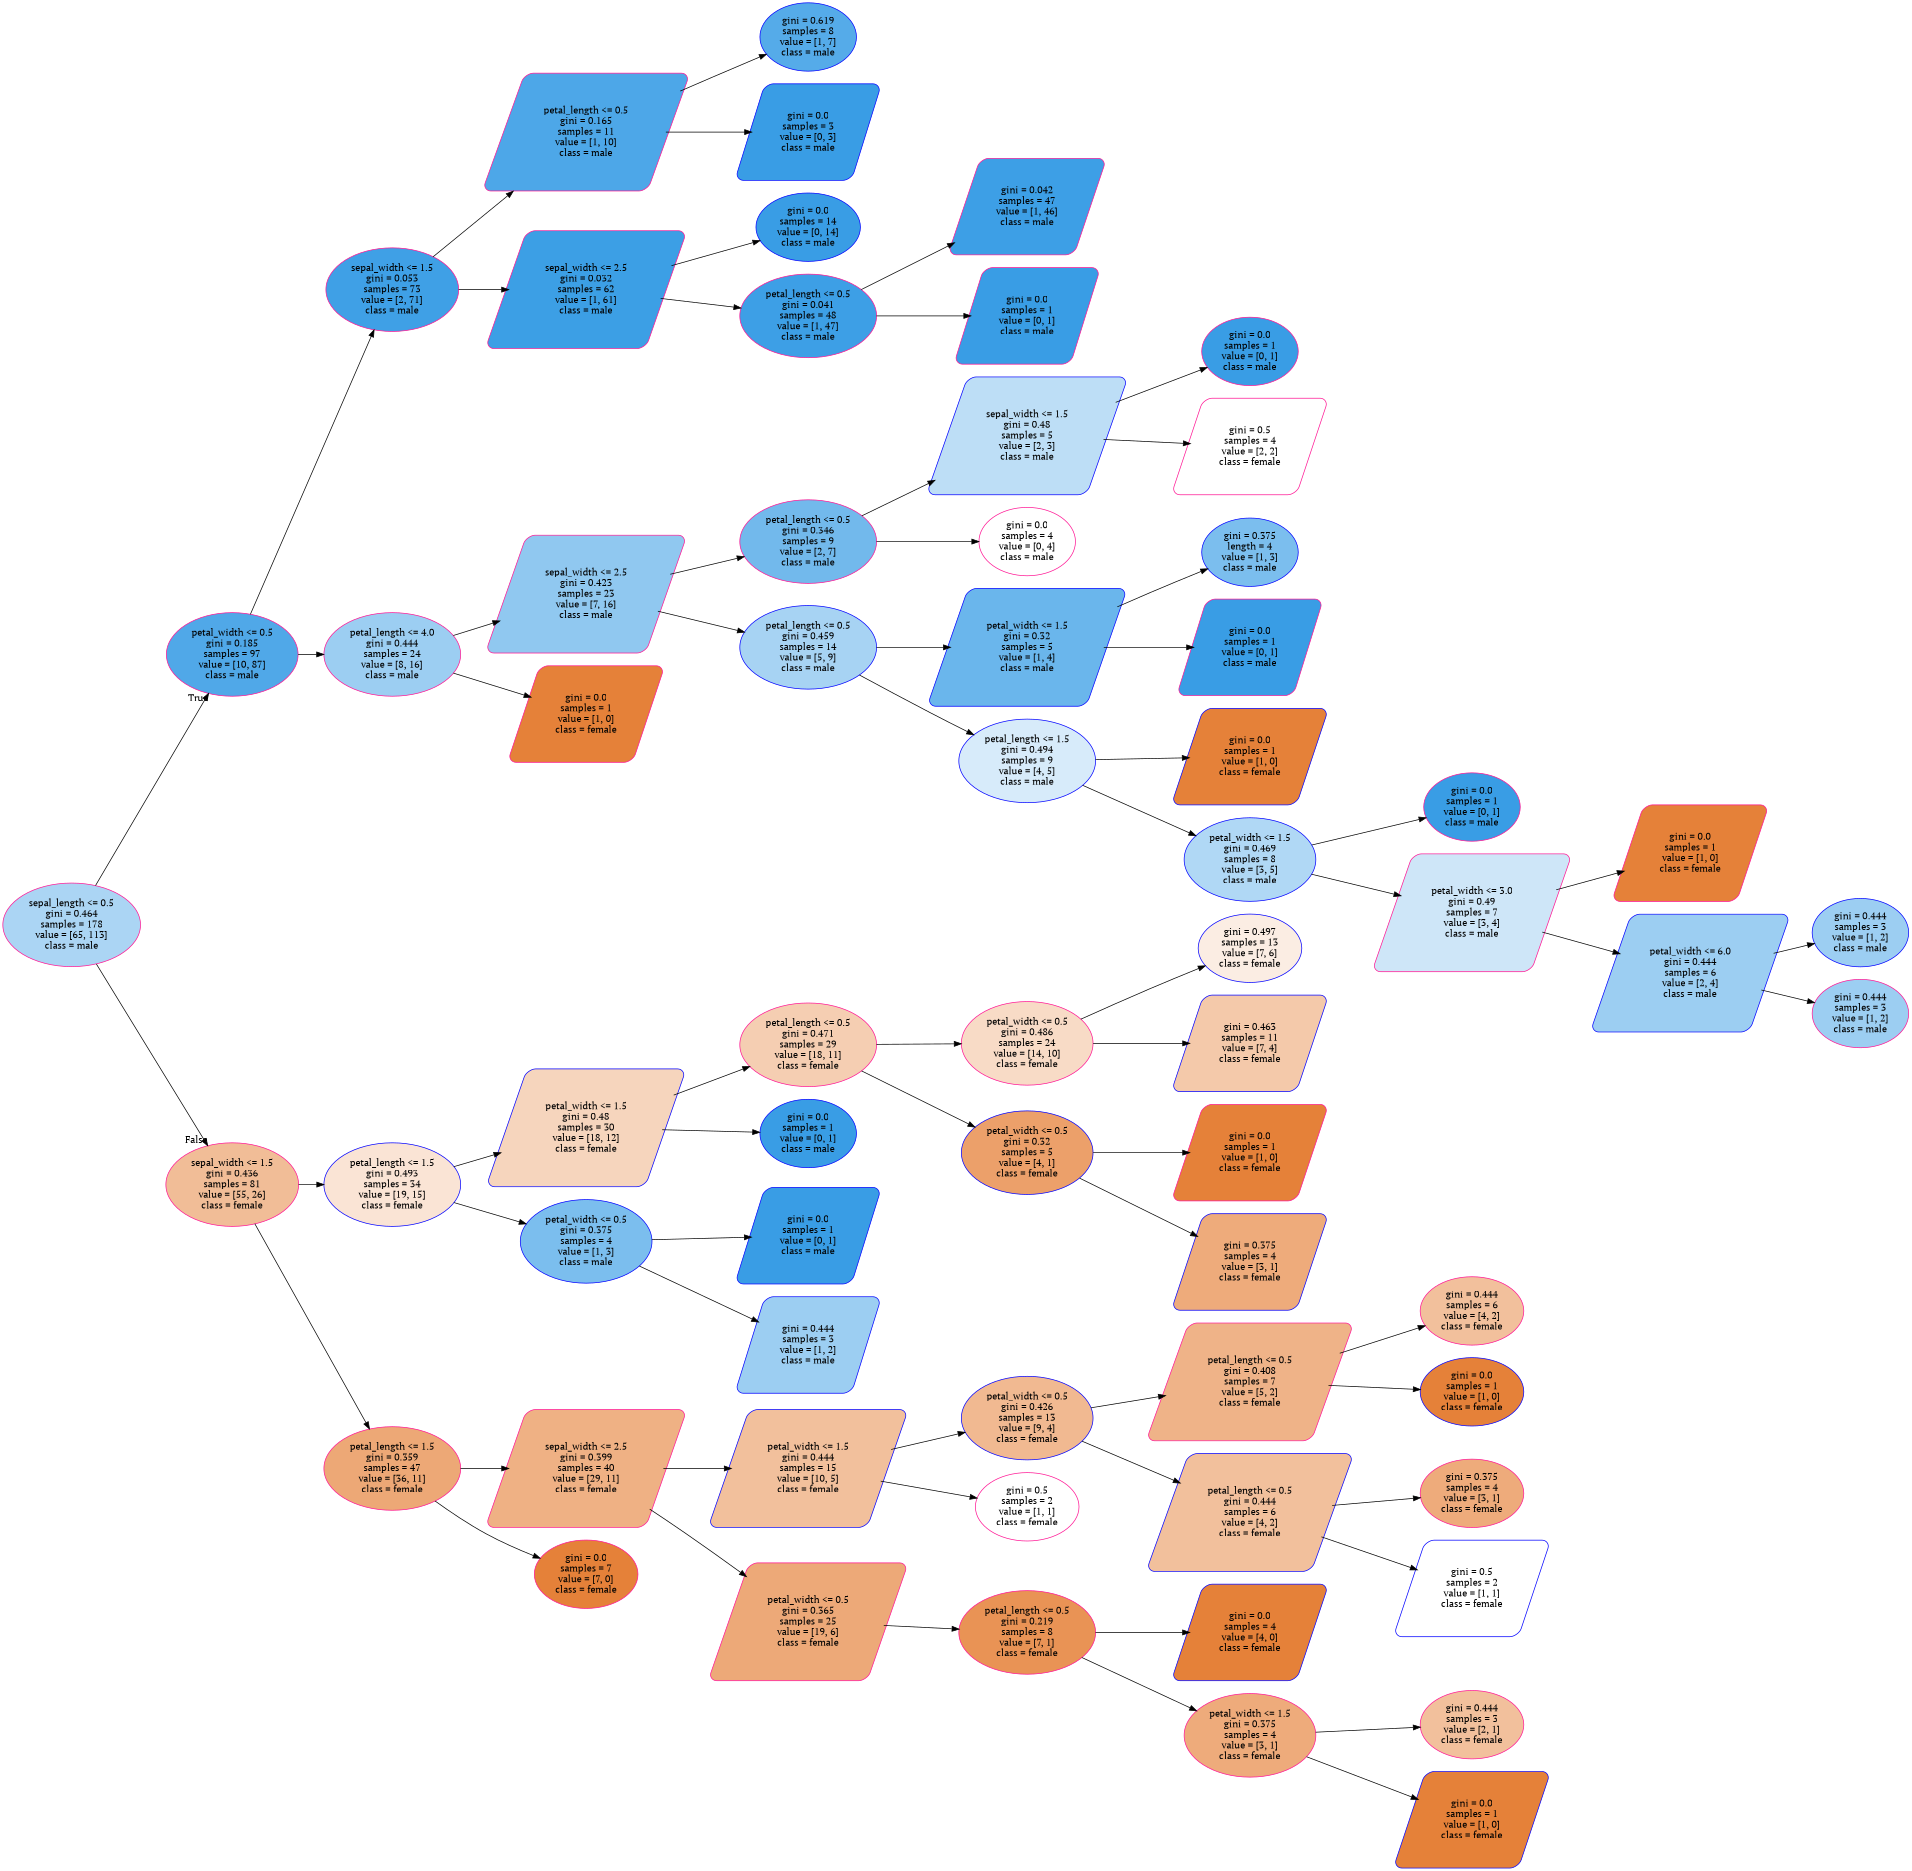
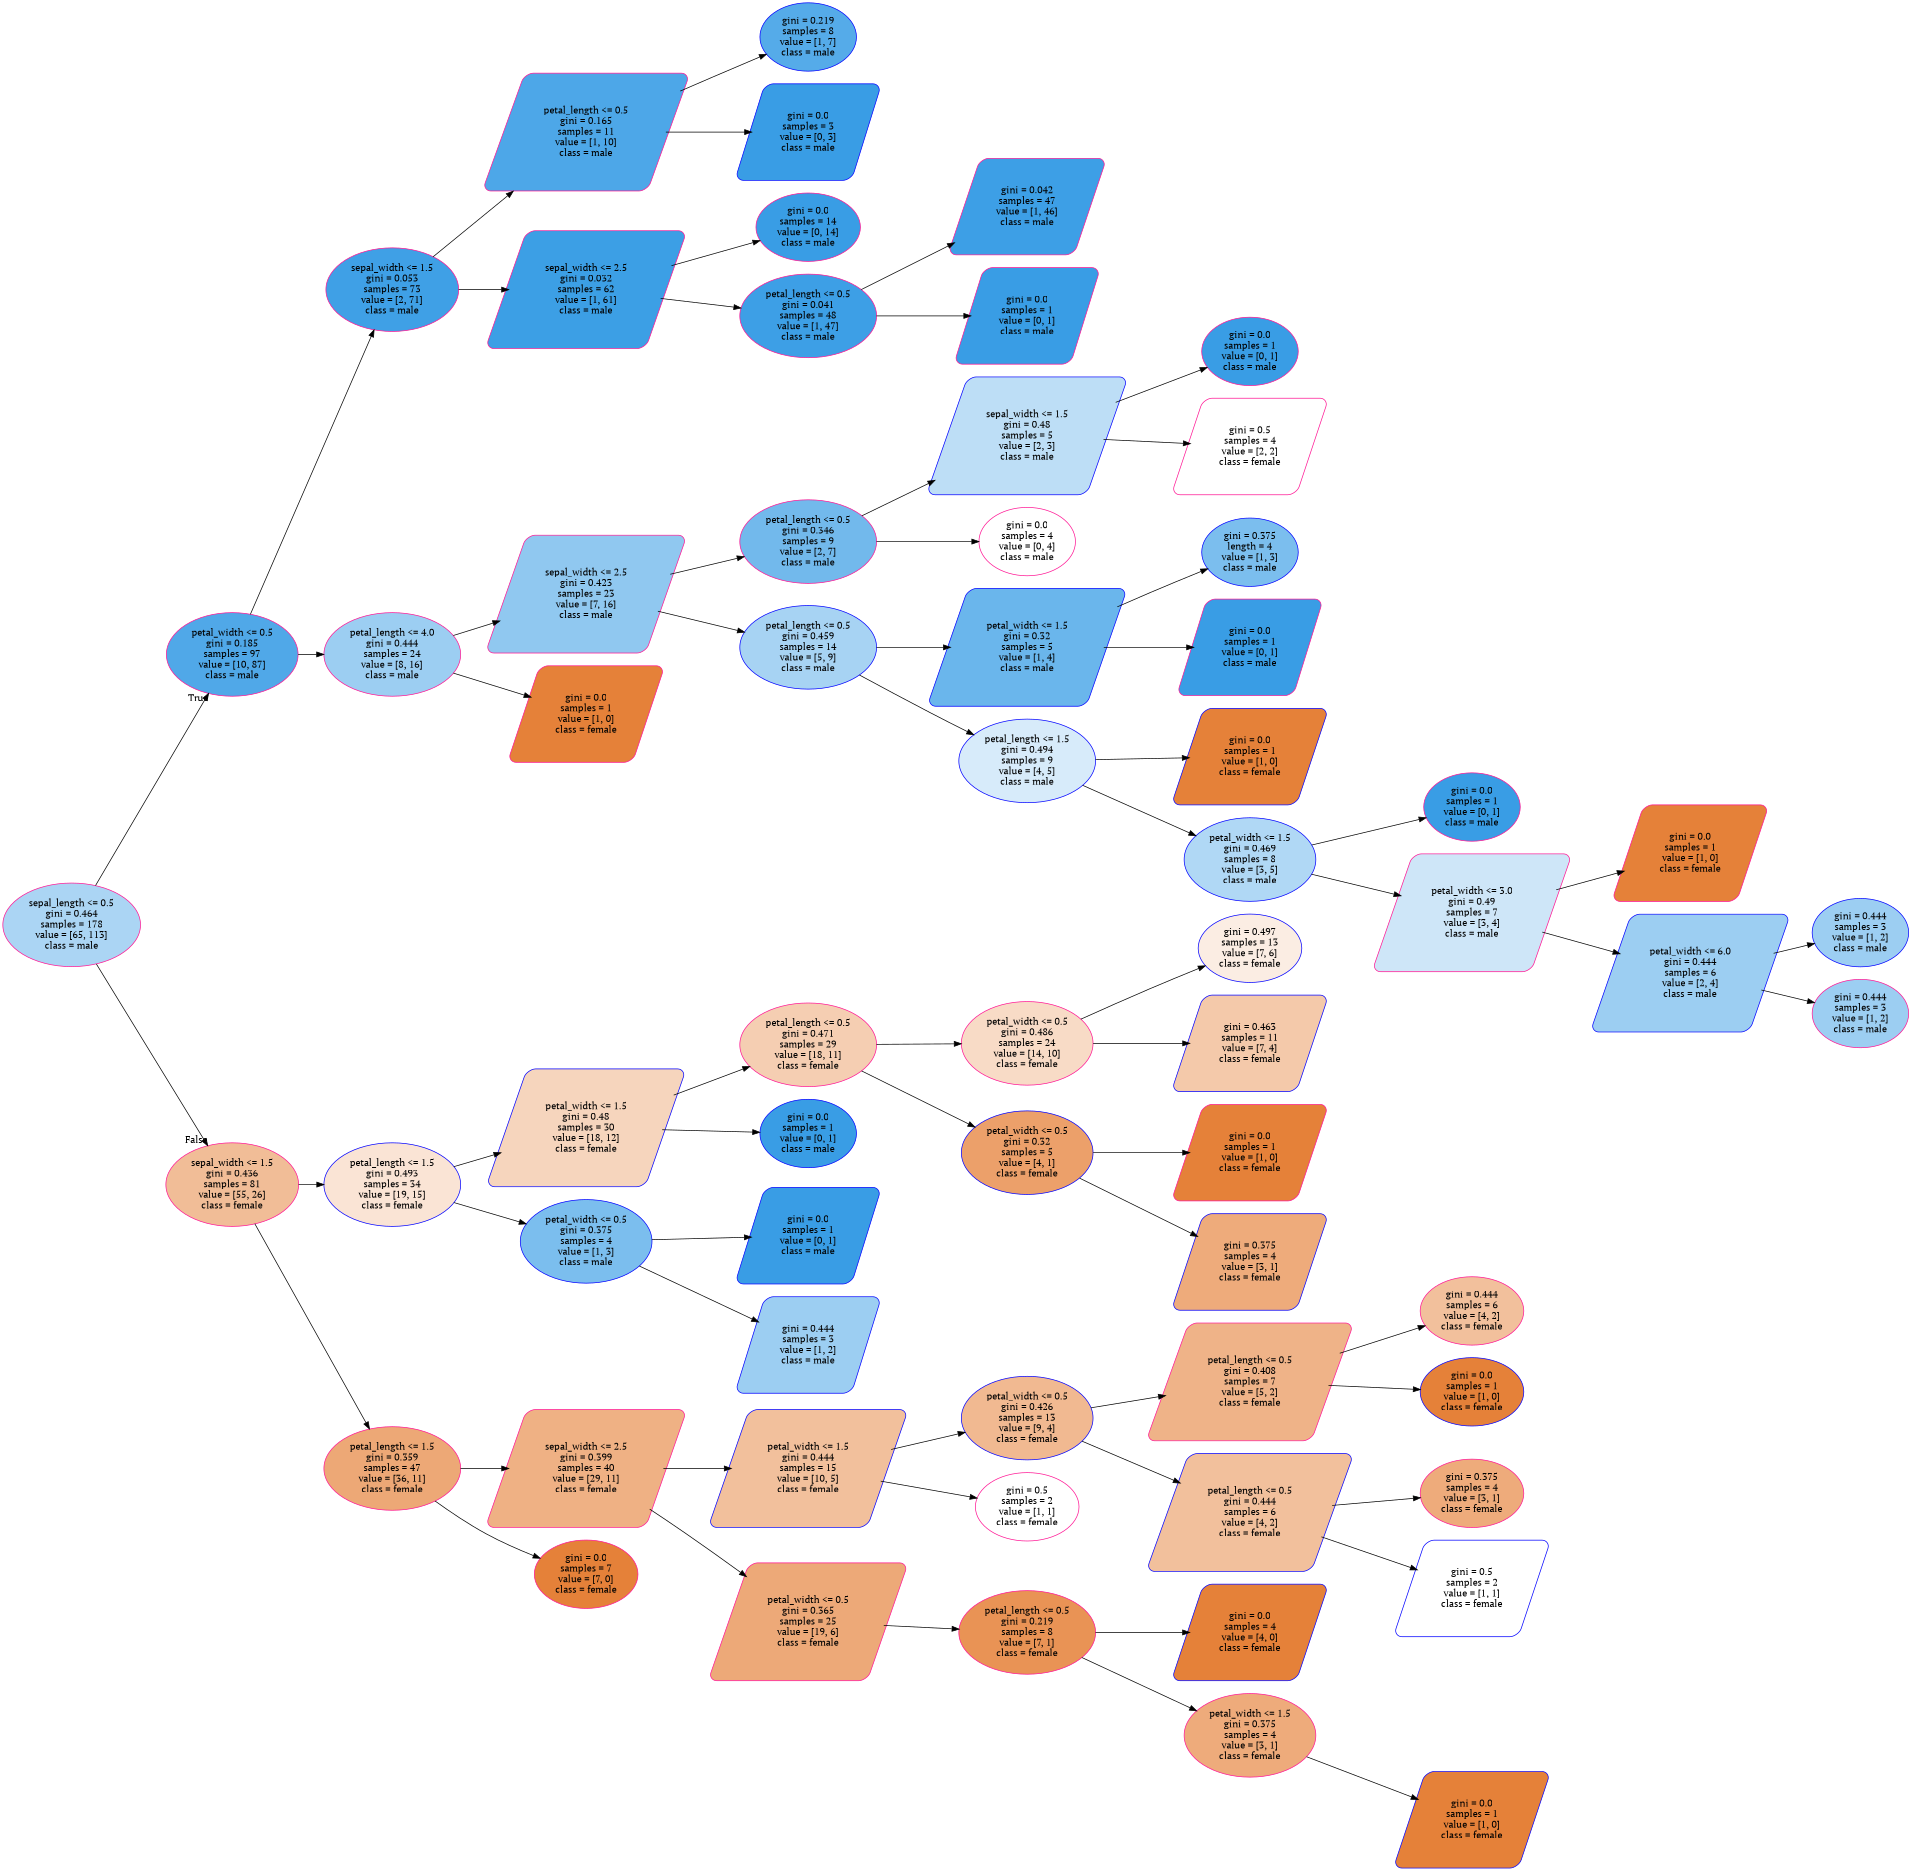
(808, 37) -> (808, 37)
(808, 227) -> (808, 227)
(1472, 1725) -> none
